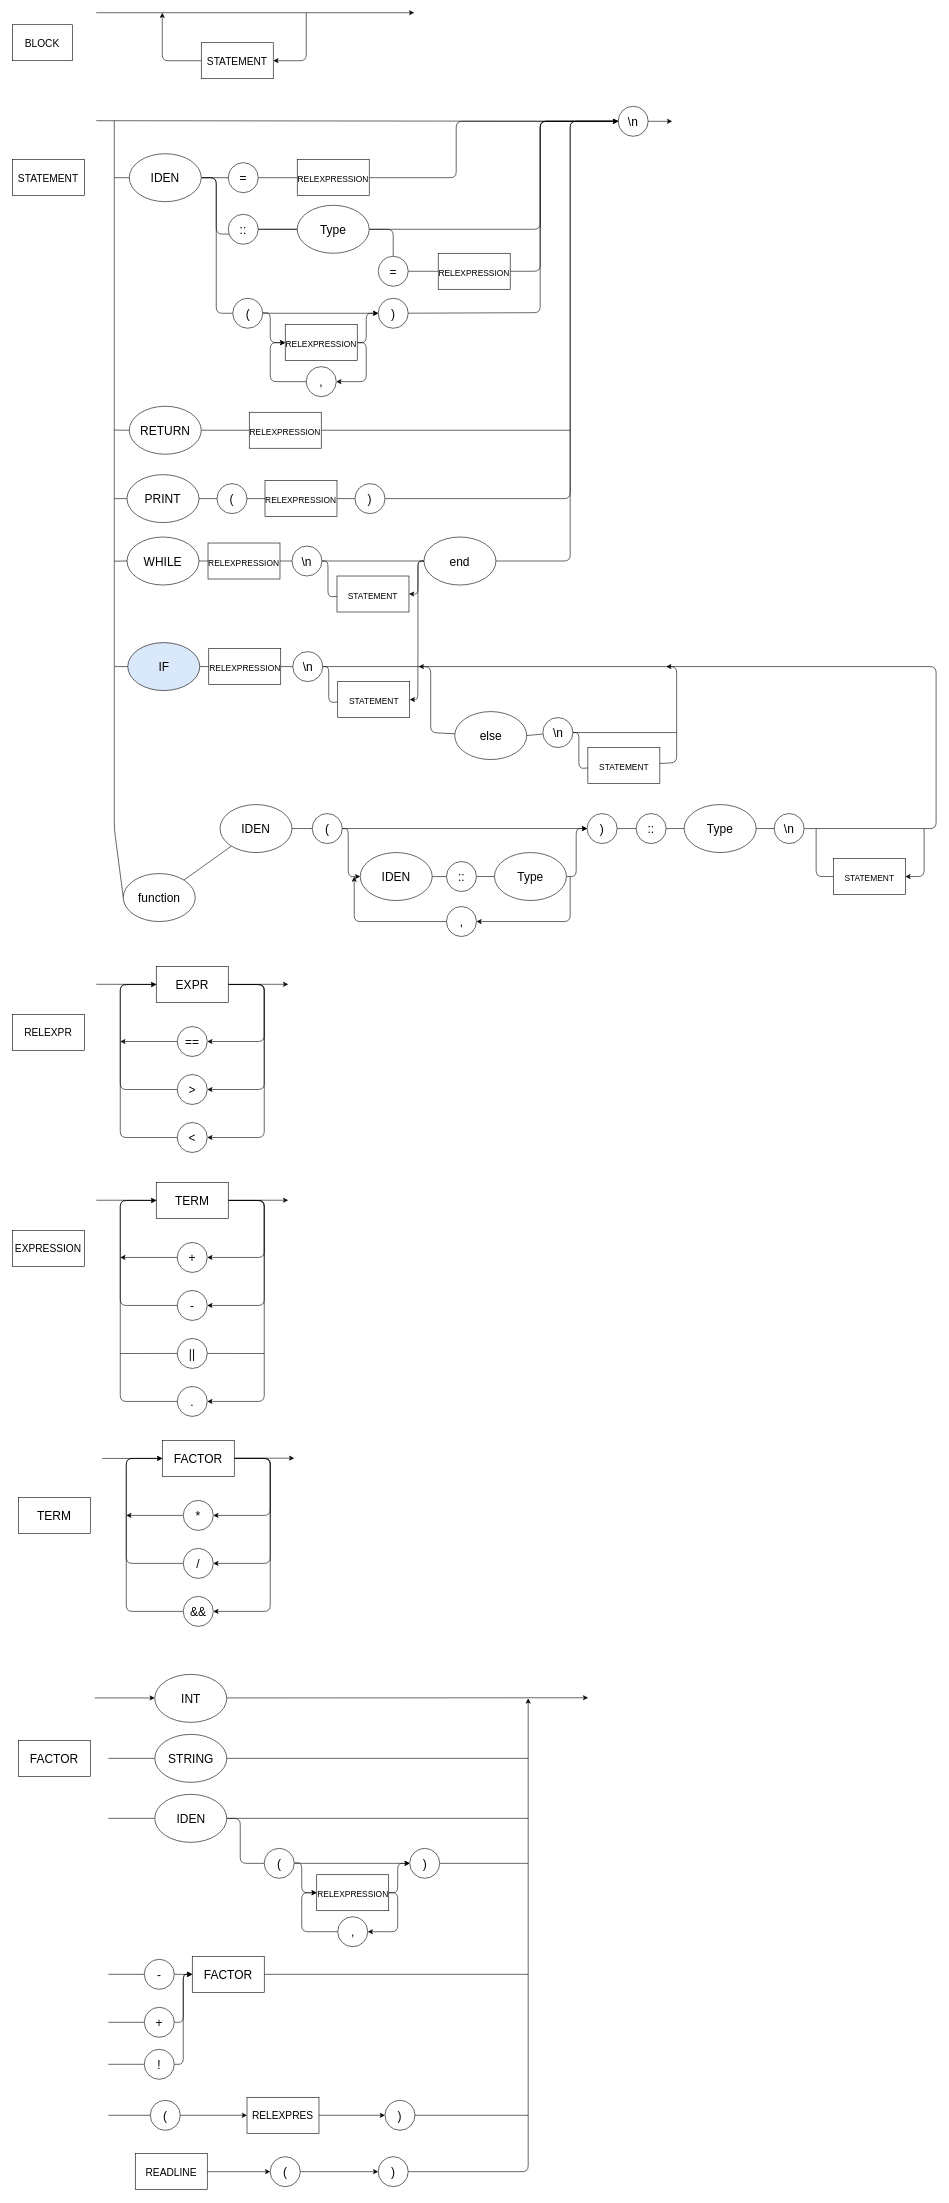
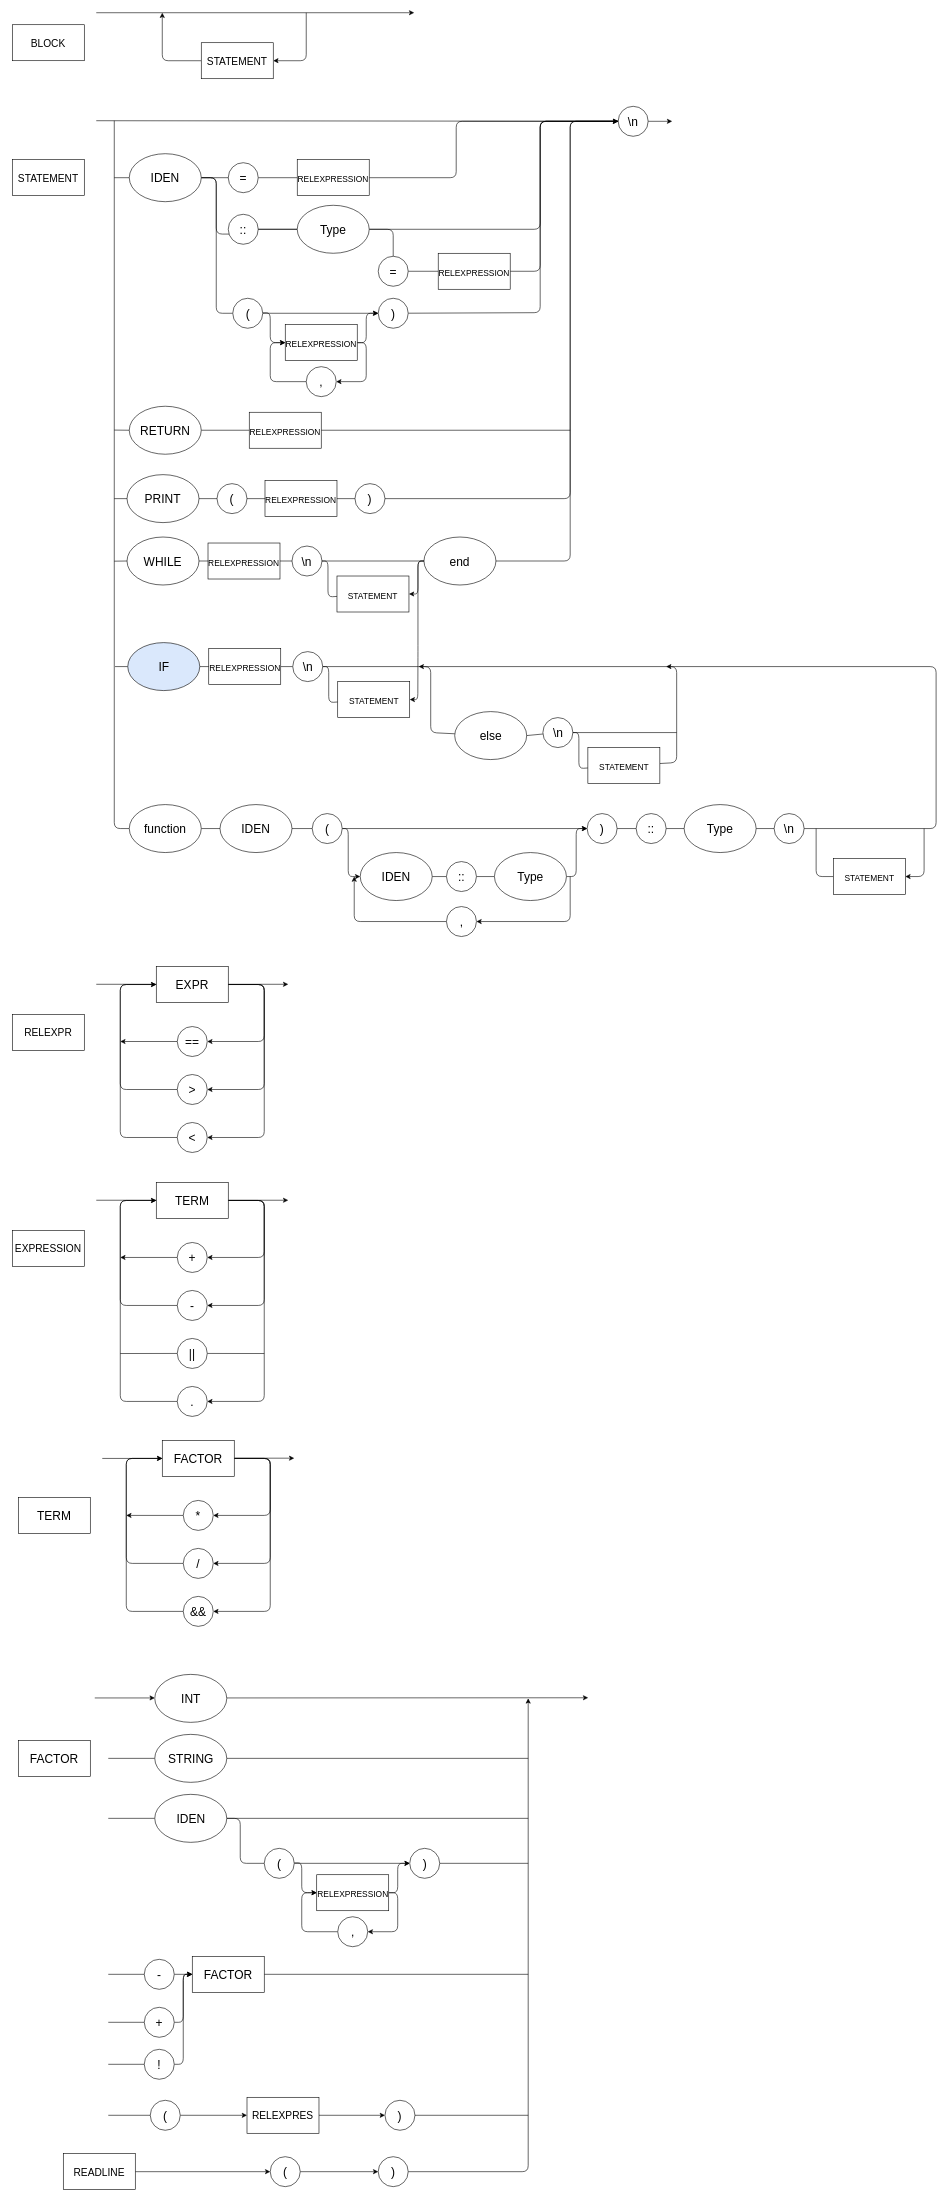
(42, 42) -> (48, 42)
(159, 897) -> (165, 828)
(171, 2172) -> (99, 2172)
